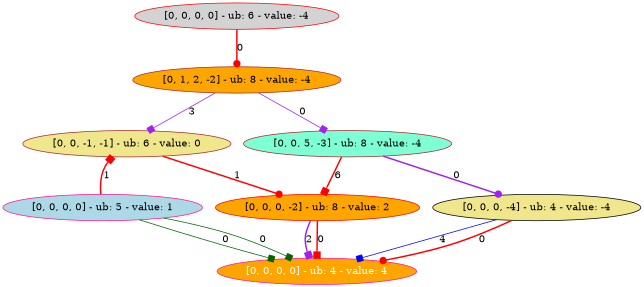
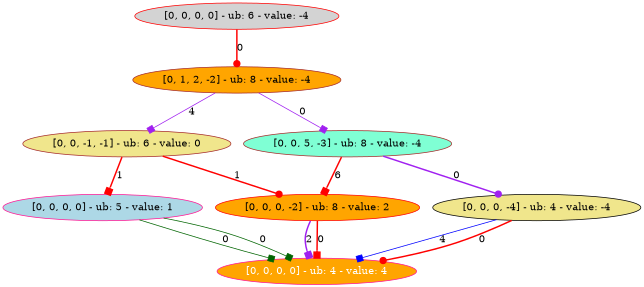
(192, 112) -> (192, 112)
(101, 178) -> (116, 172)
